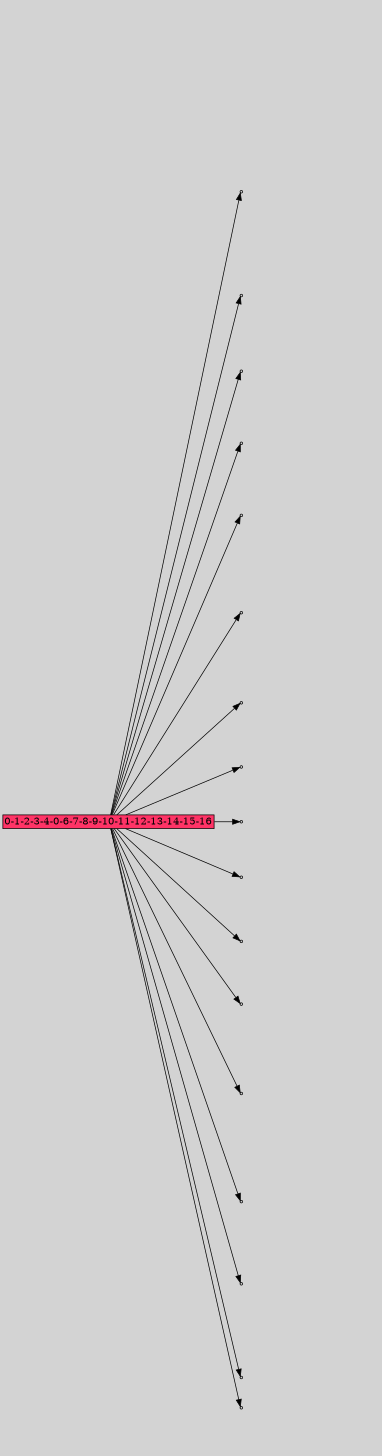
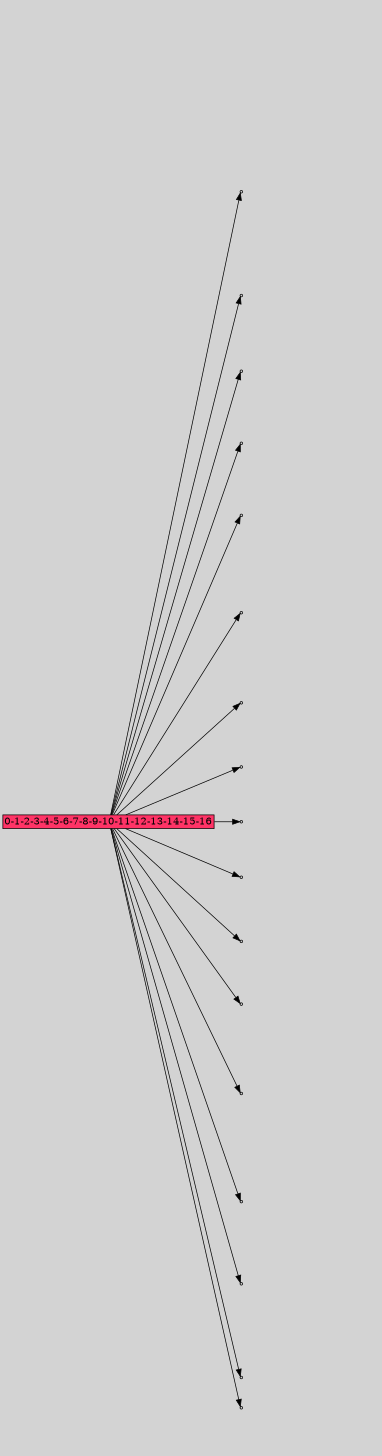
(108, 822) -> (108, 822)
